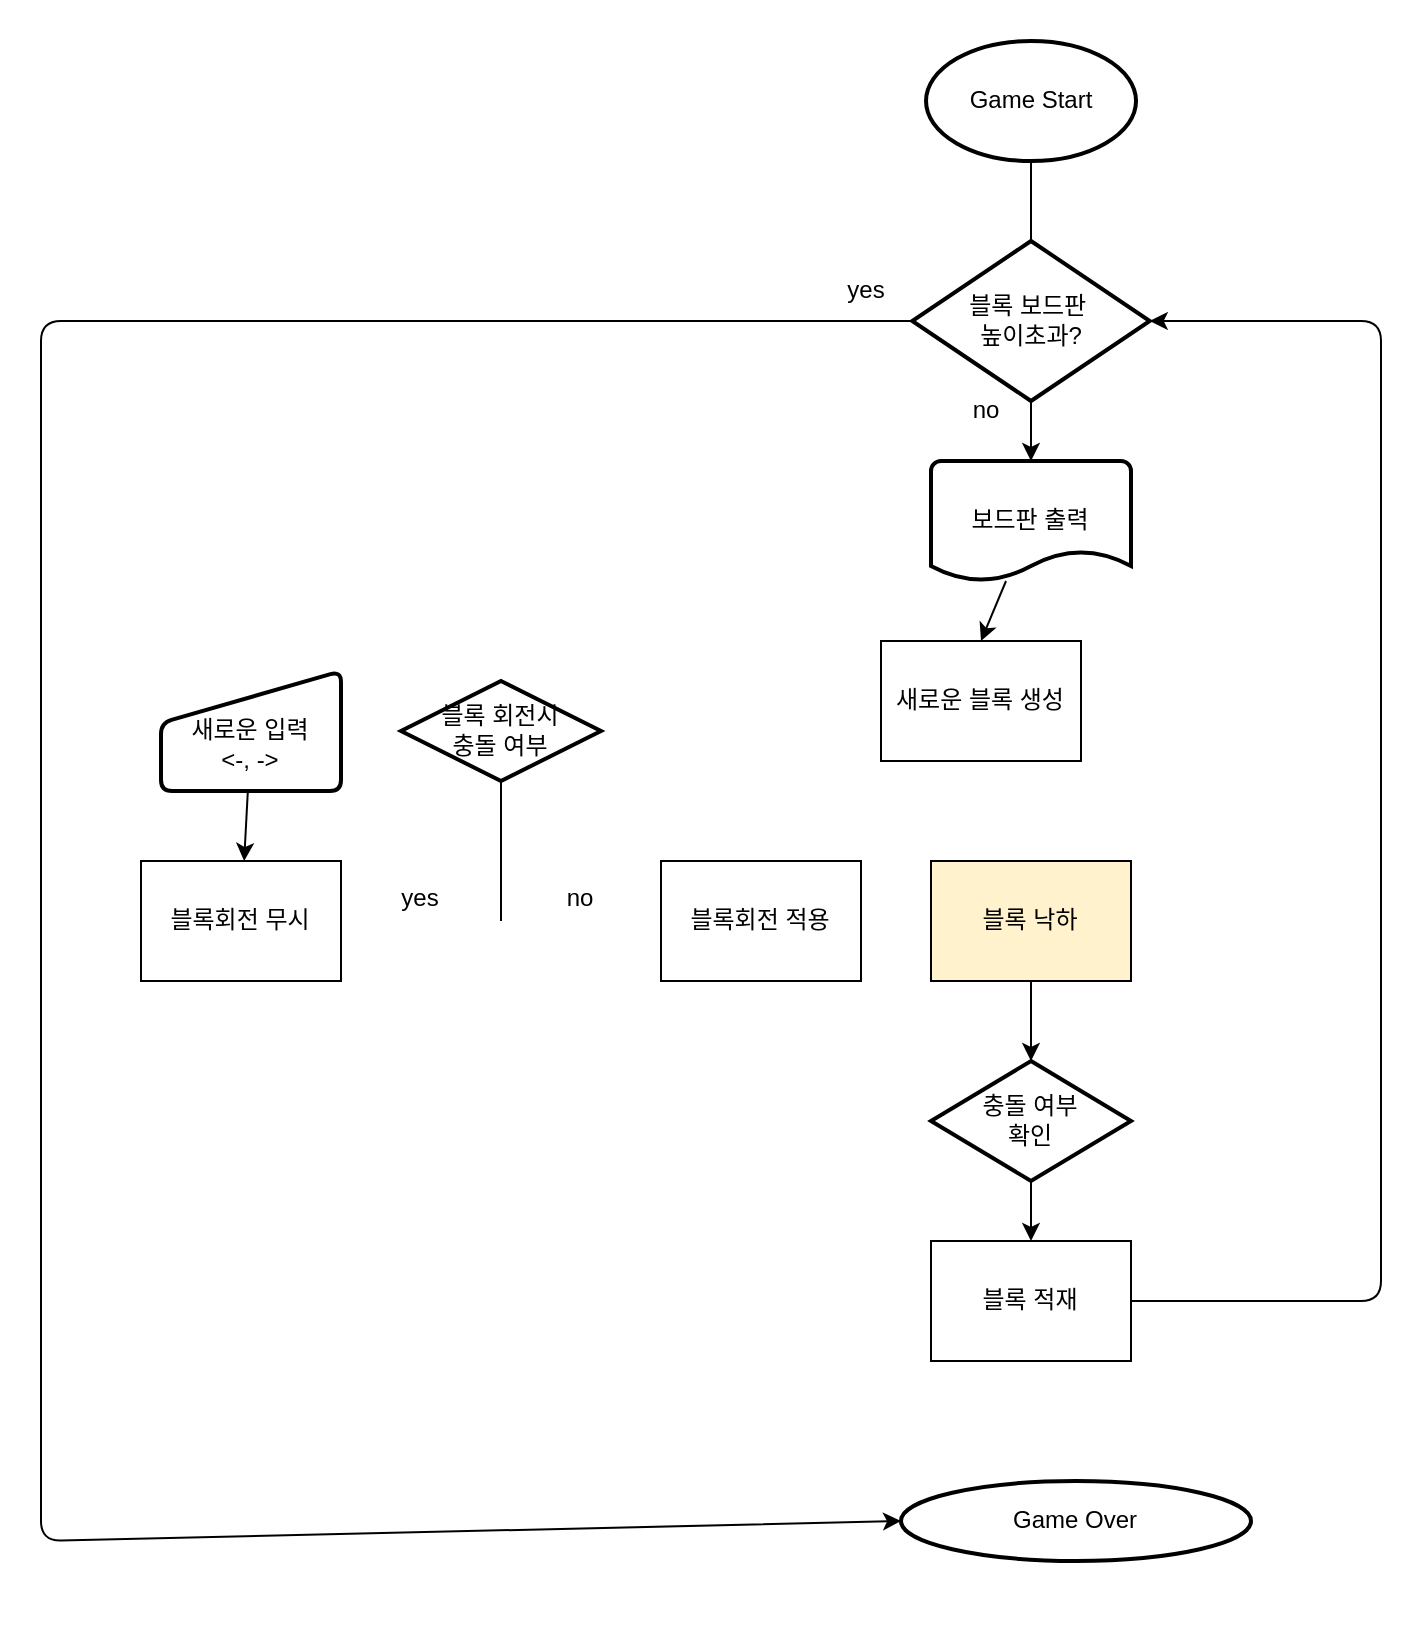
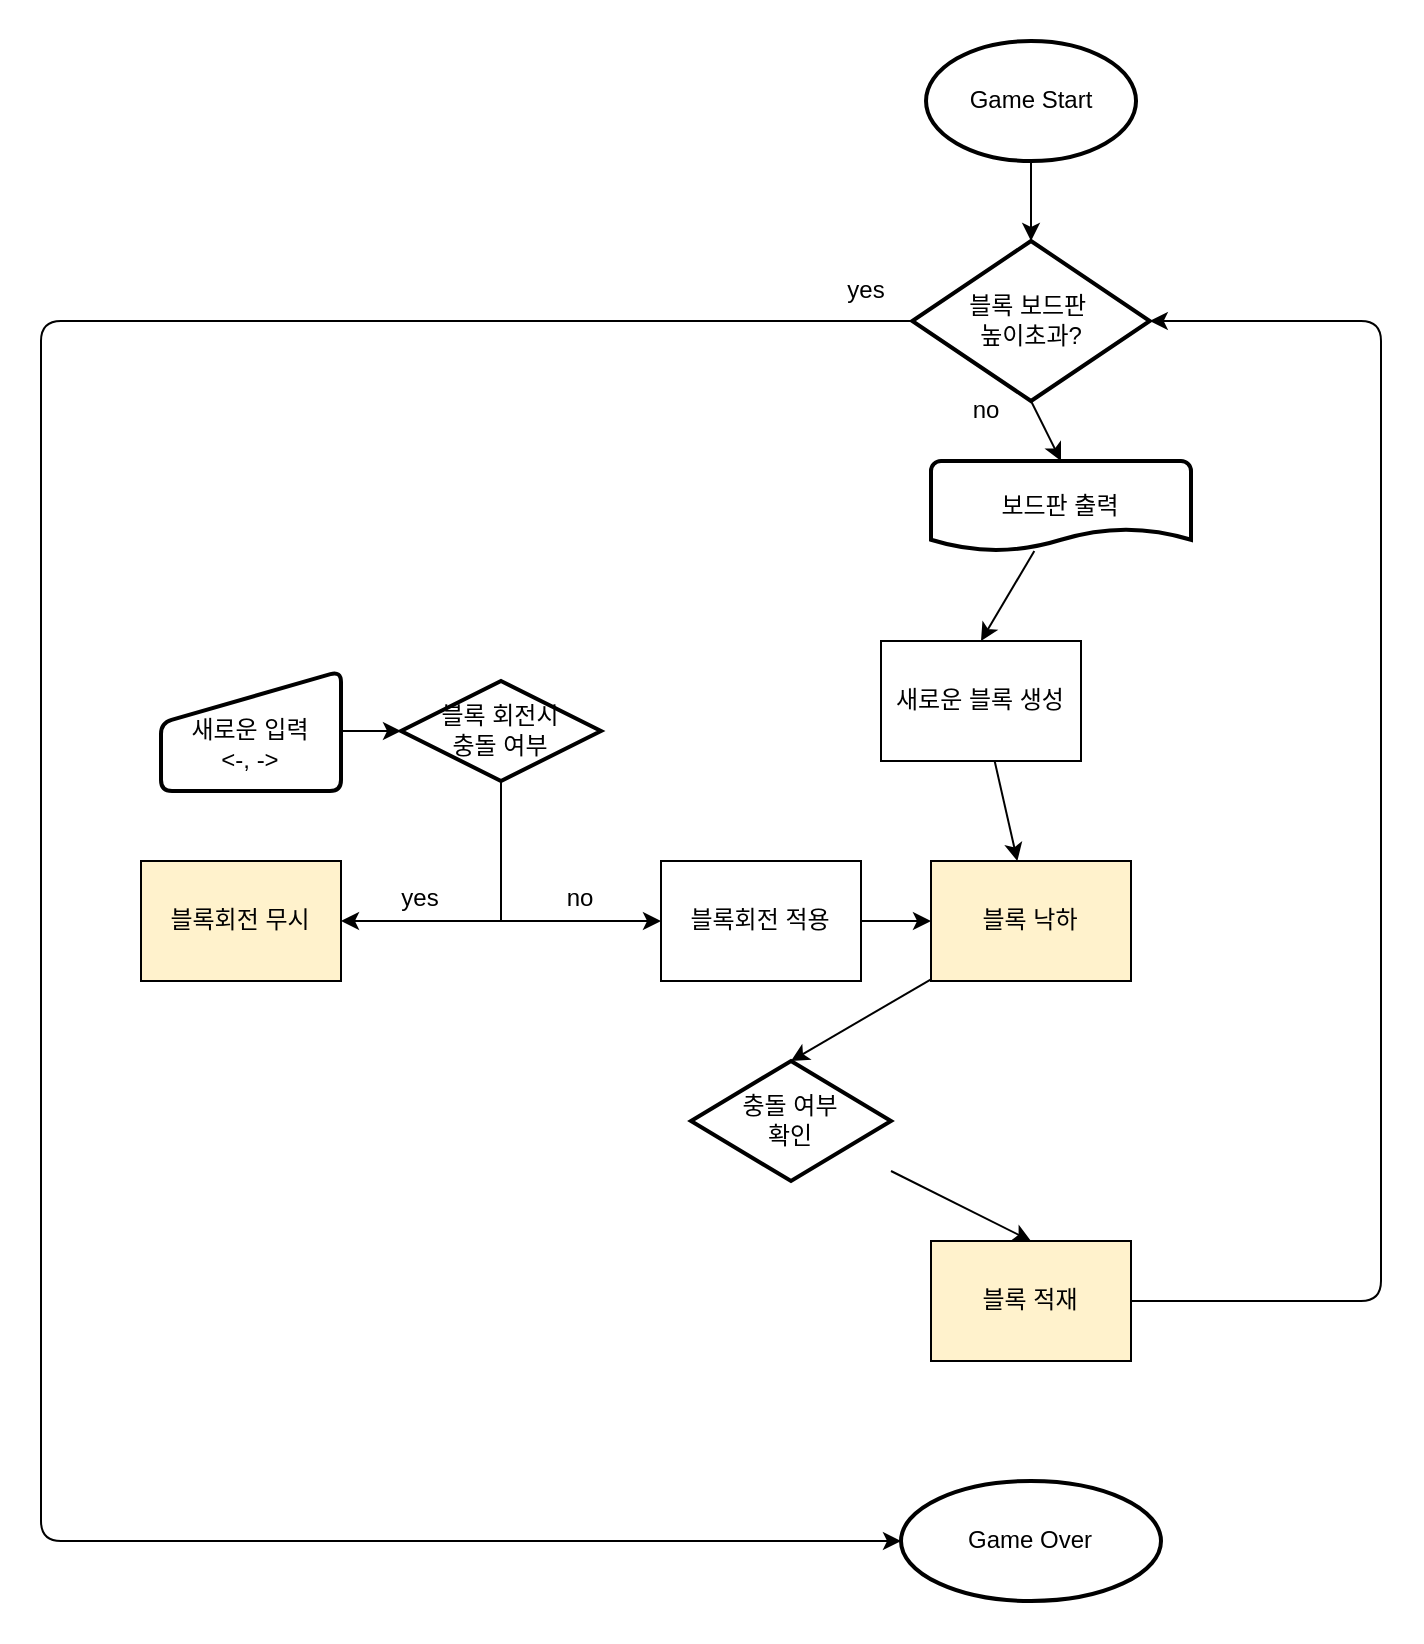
(1031, 231) -> (1031, 226)
(1031, 521) -> (1061, 506)
none -> (1004, 804)
(246, 819) -> (364, 731)
(241, 921) -> (241, 921)
none -> (504, 921)
none -> (889, 921)
(1031, 1121) -> (791, 1121)
(1031, 1301) -> (1031, 1301)
(1076, 1521) -> (1031, 1541)
